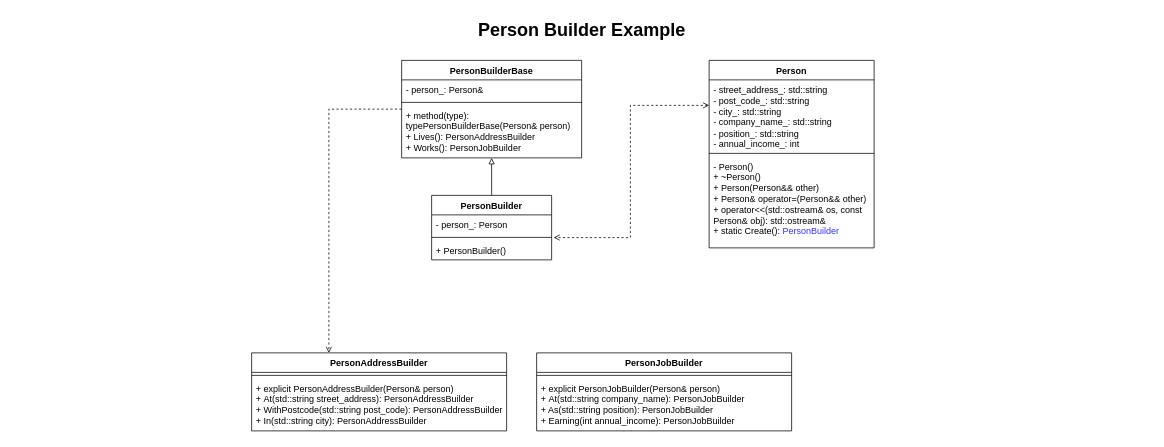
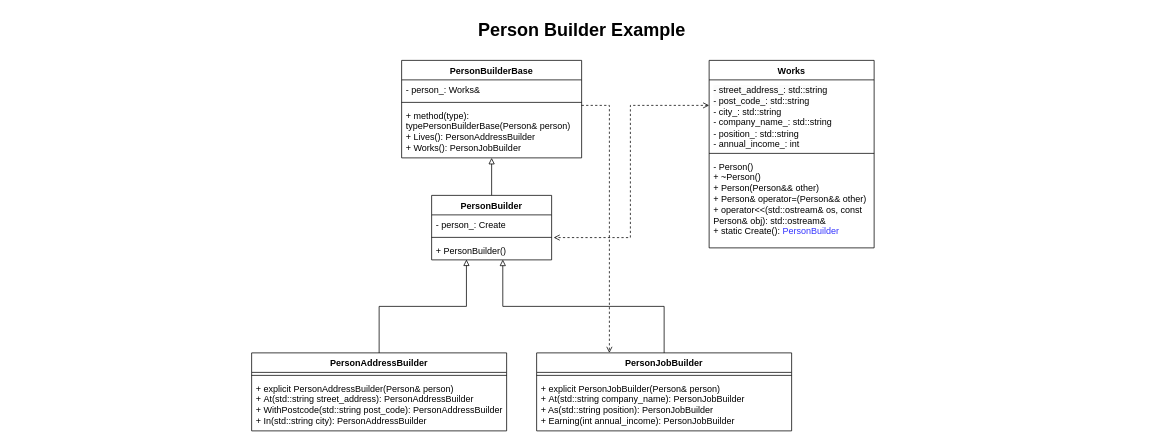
(792, 71) -> (792, 71)
(448, 91) -> (445, 91)
(329, 195) -> none
none -> (609, 215)
(475, 226) -> (475, 226)
none -> (419, 306)
none -> (587, 306)
